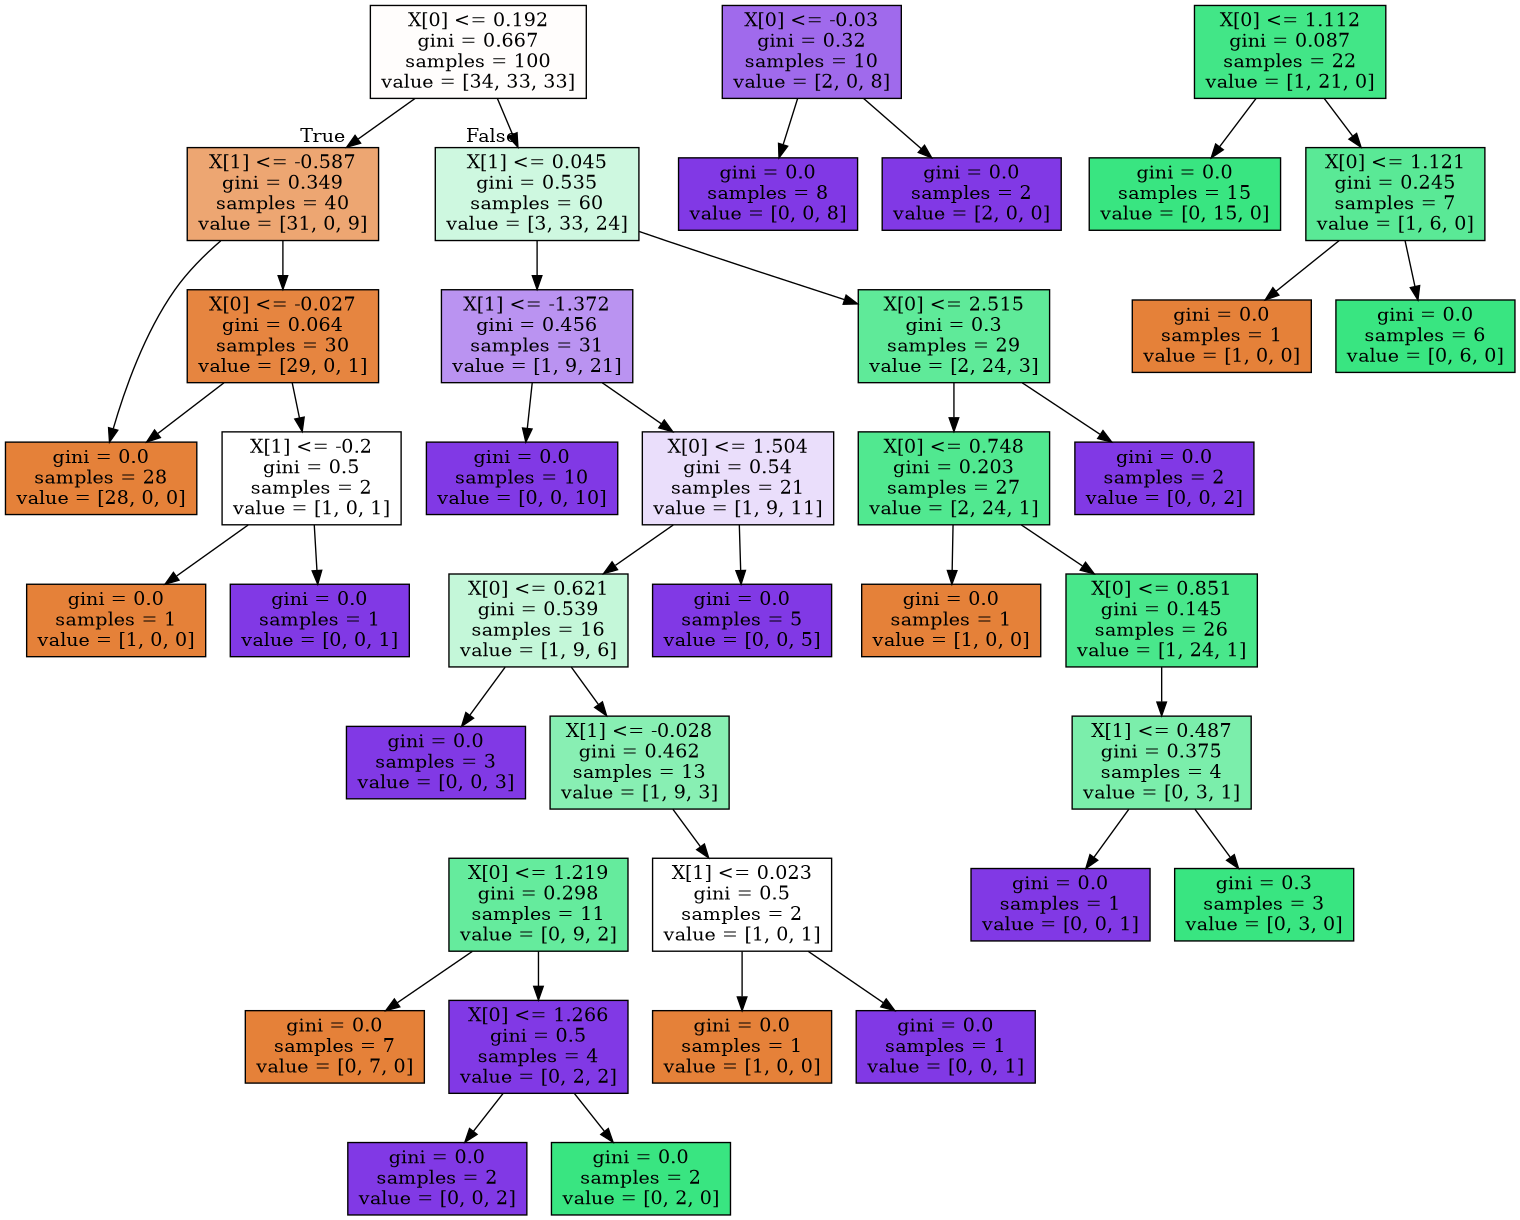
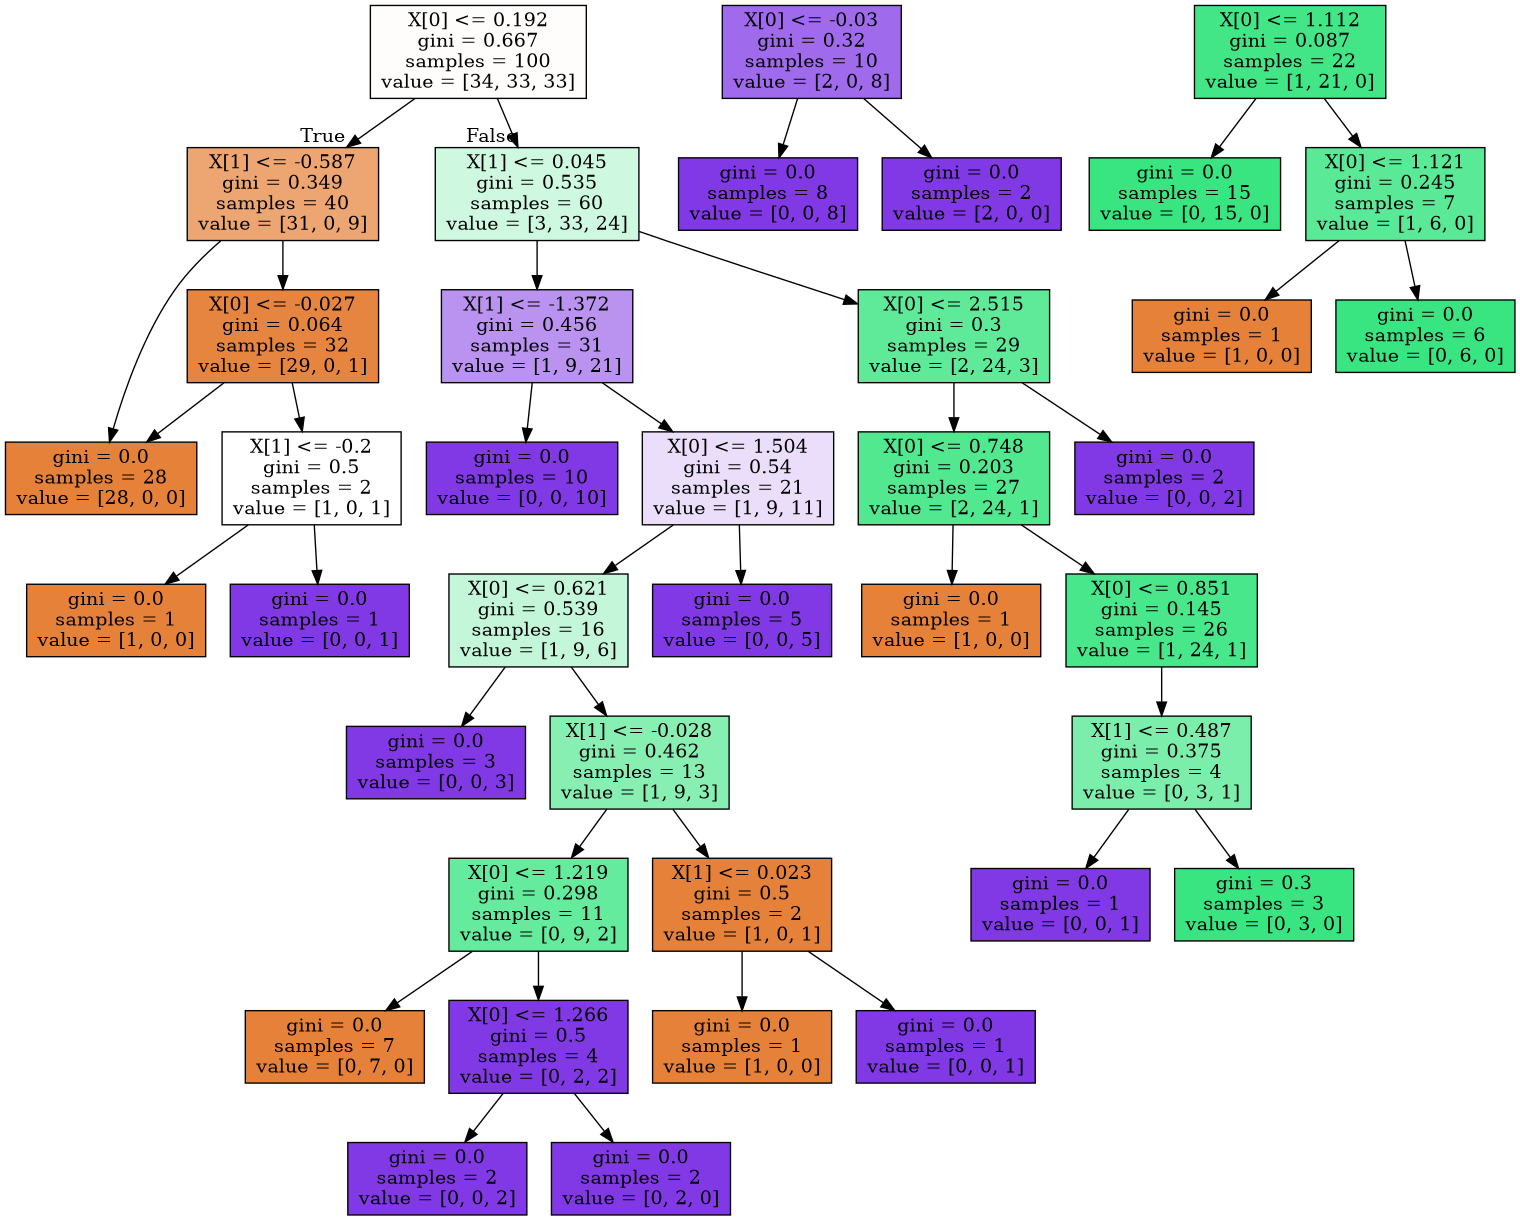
(283, 336) -> (283, 336)
none -> (593, 828)
(742, 905) -> (742, 905)
(641, 1179) -> (641, 1179)
